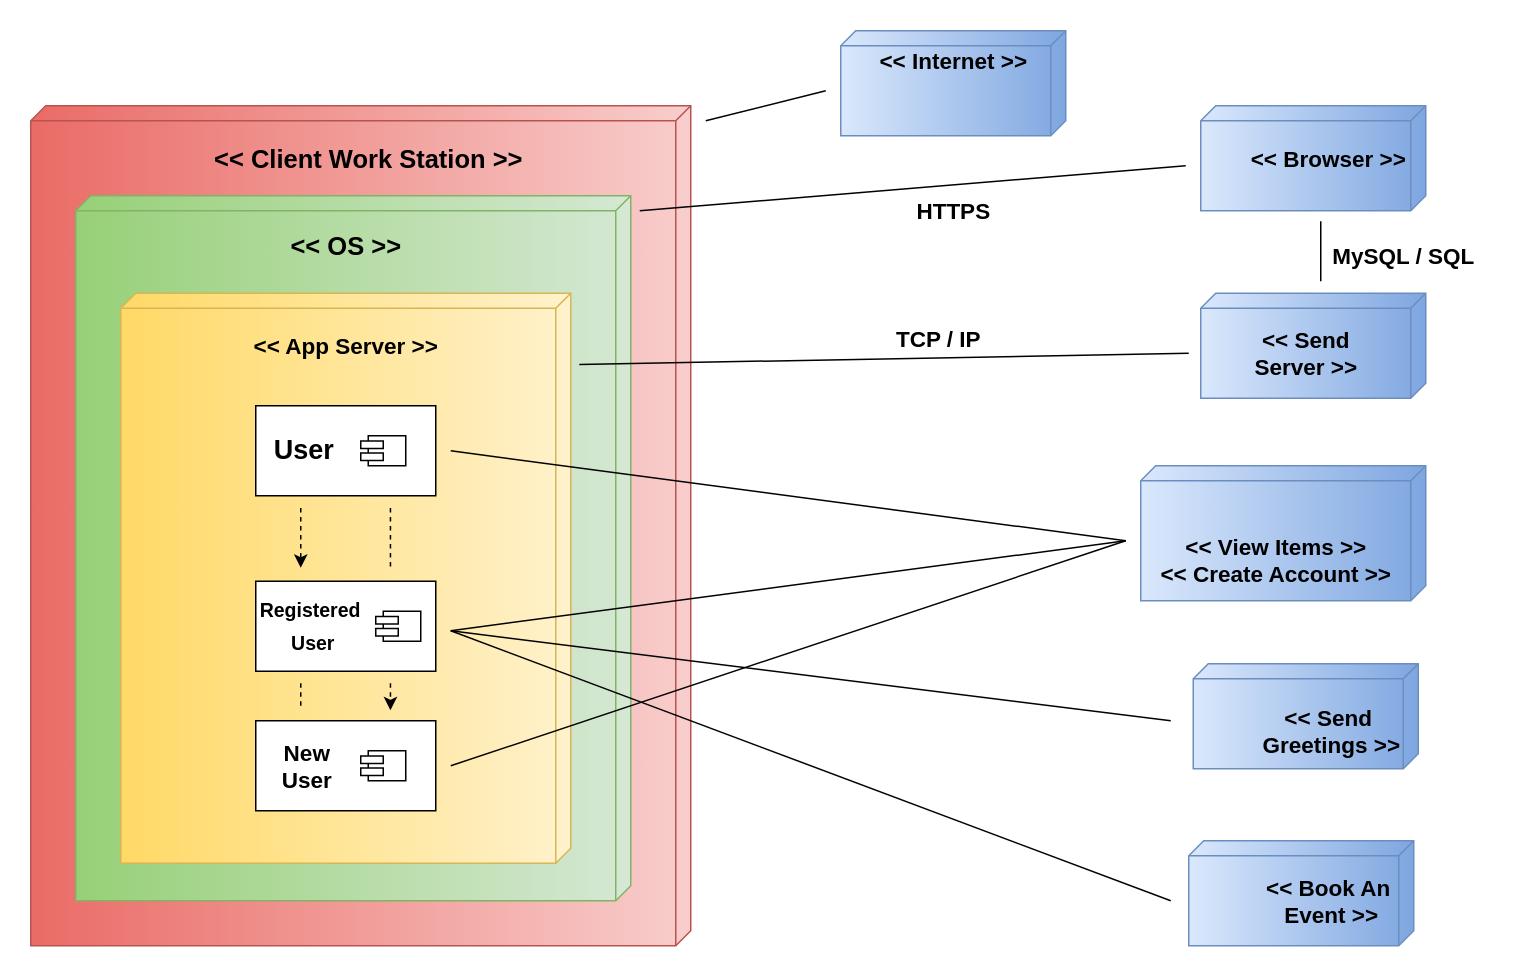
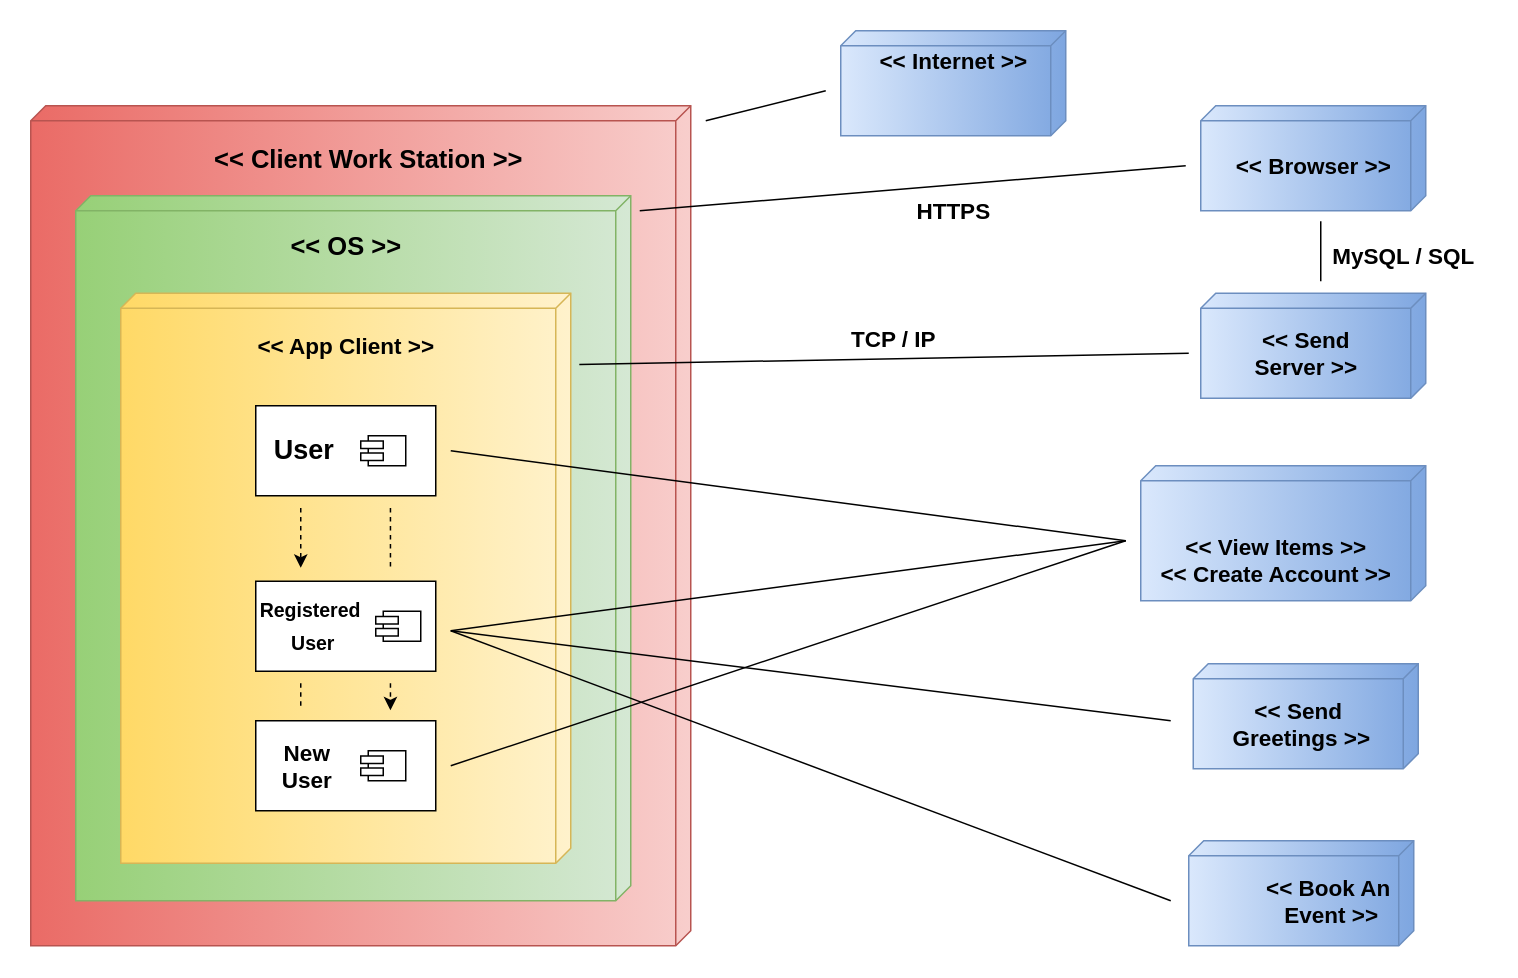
(1328, 158) -> (1313, 166)
(938, 338) -> (893, 338)
(347, 346) -> (347, 346)
(1331, 731) -> (1301, 724)
